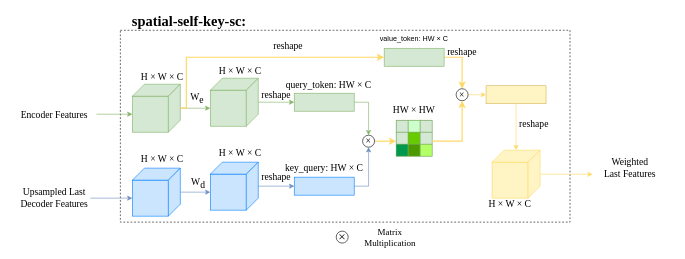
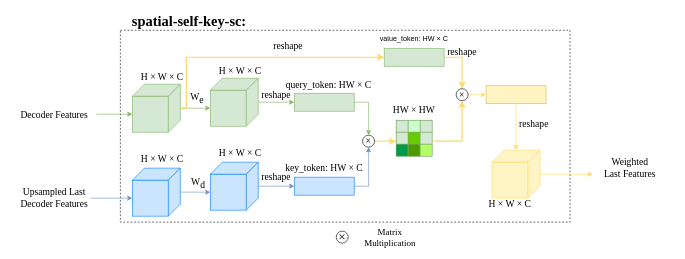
(54, 114) -> (54, 114)
(324, 168) -> (324, 168)
